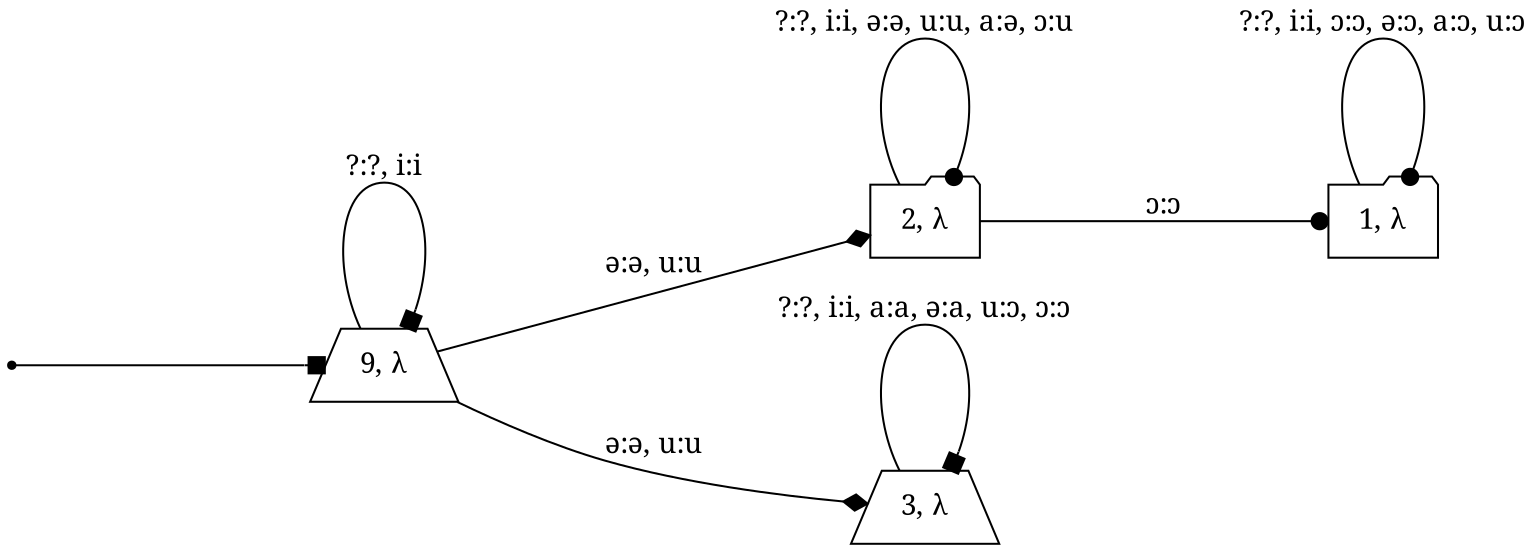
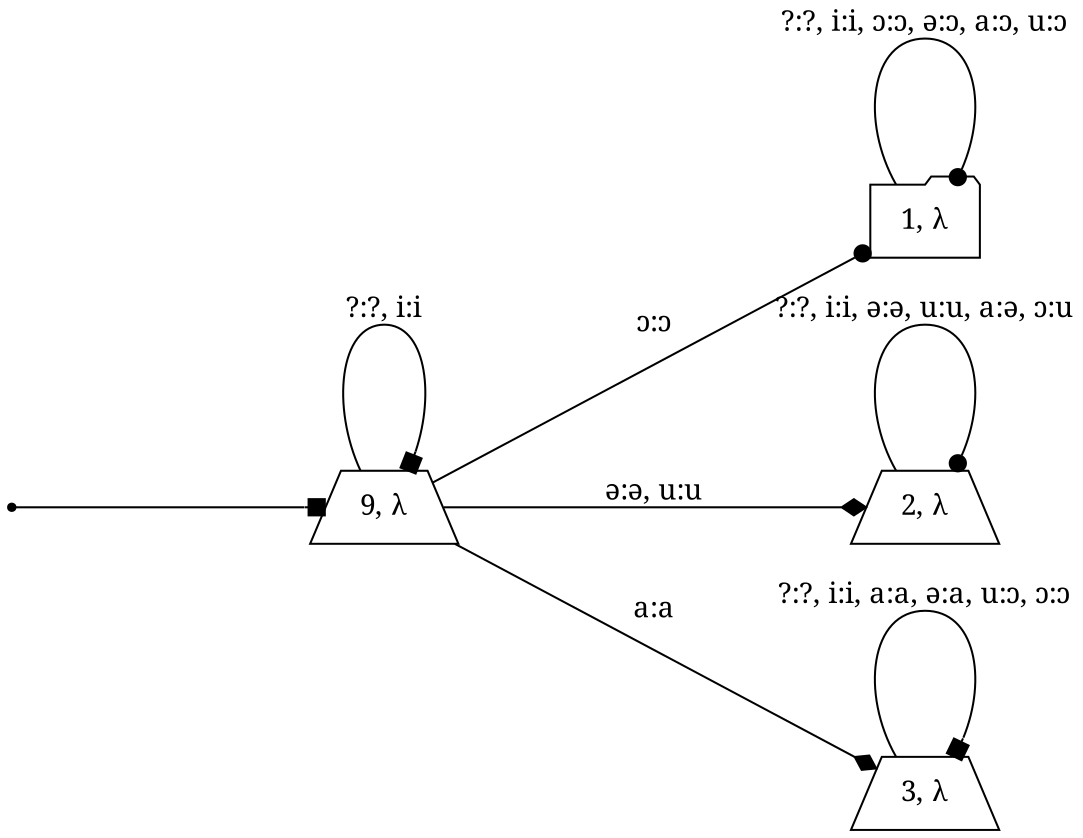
(925, 221) -> (925, 507)
(1146, 221) -> (644, 370)
(655, 445) -> (655, 610)
